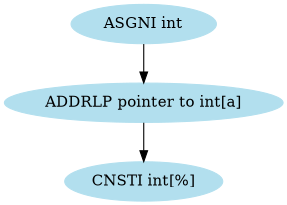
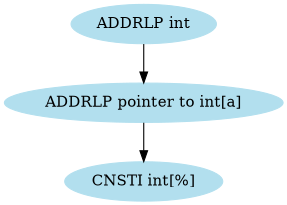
(144, 24) -> (144, 24)
